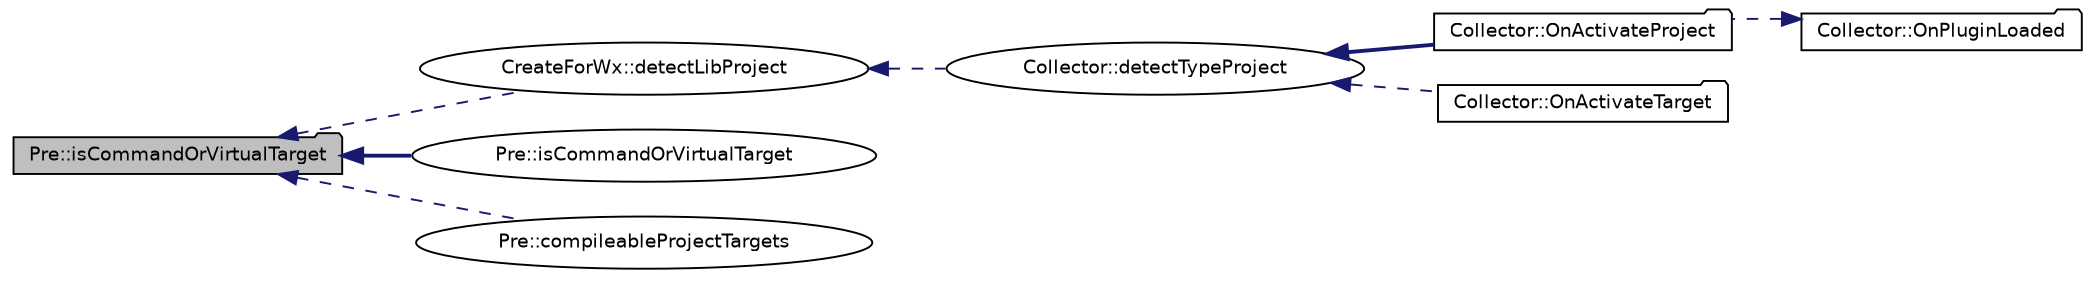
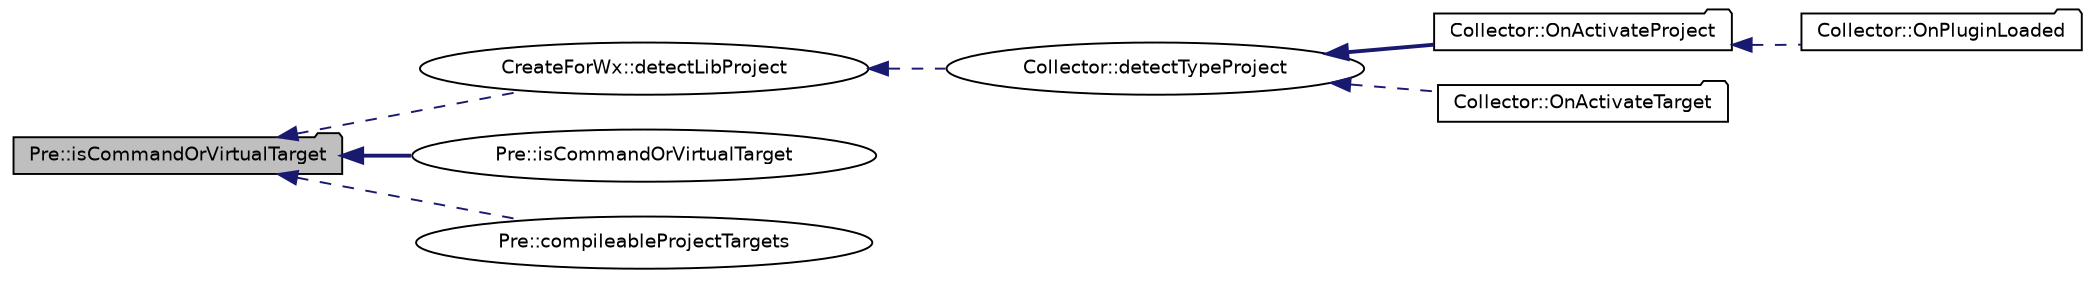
(1757, 19) -> (1777, 45)
